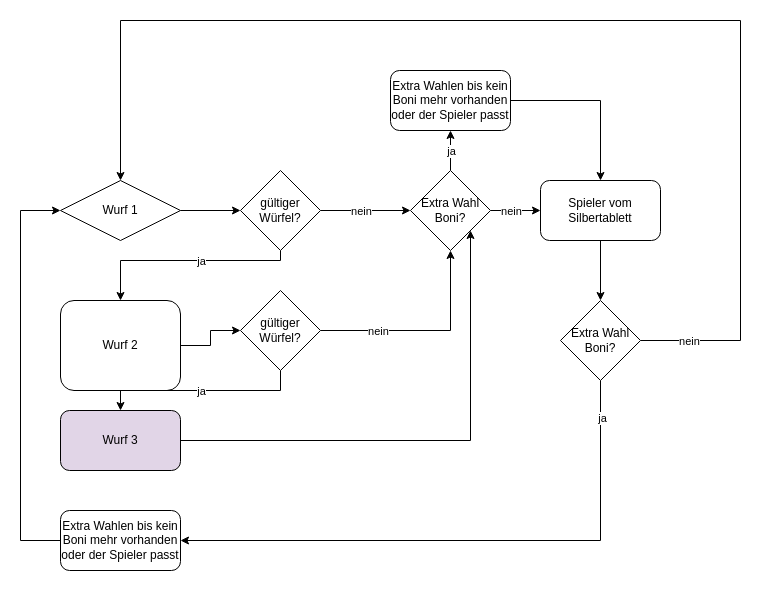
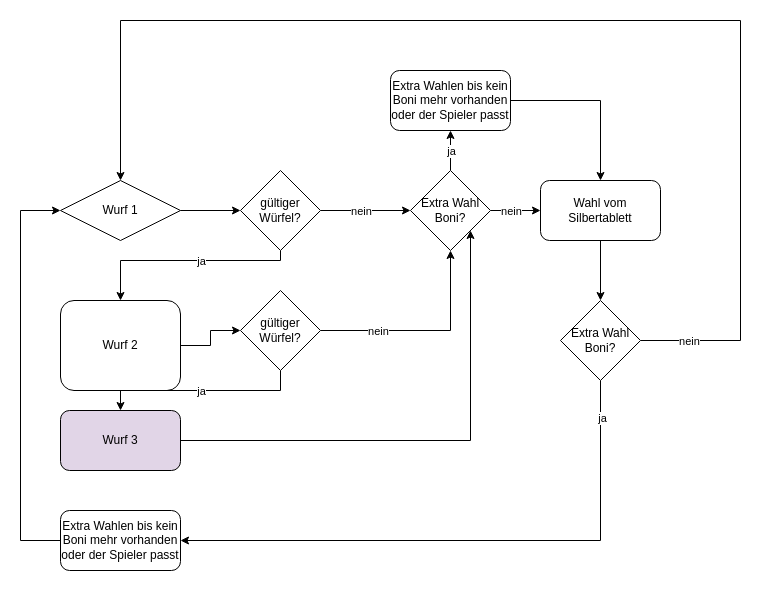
(601, 211) -> (601, 211)
